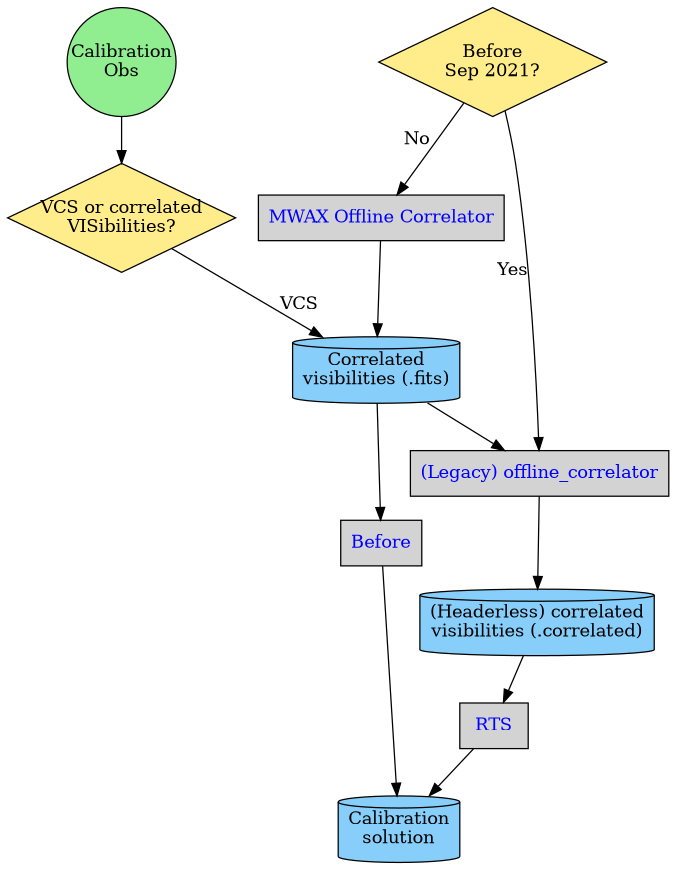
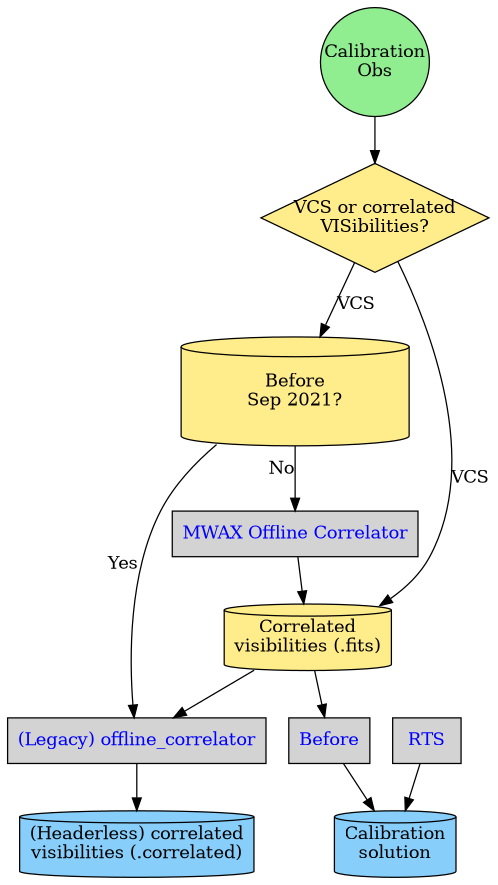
(493, 62) -> (295, 391)
none -> (340, 294)
(376, 370) -> (308, 637)
(516, 673) -> none
